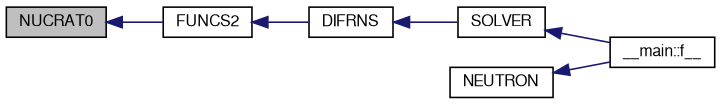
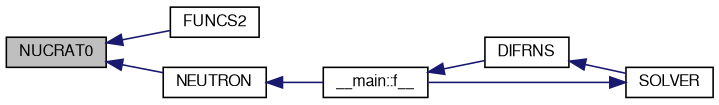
(289, 22) -> (464, 65)
none -> (143, 69)
